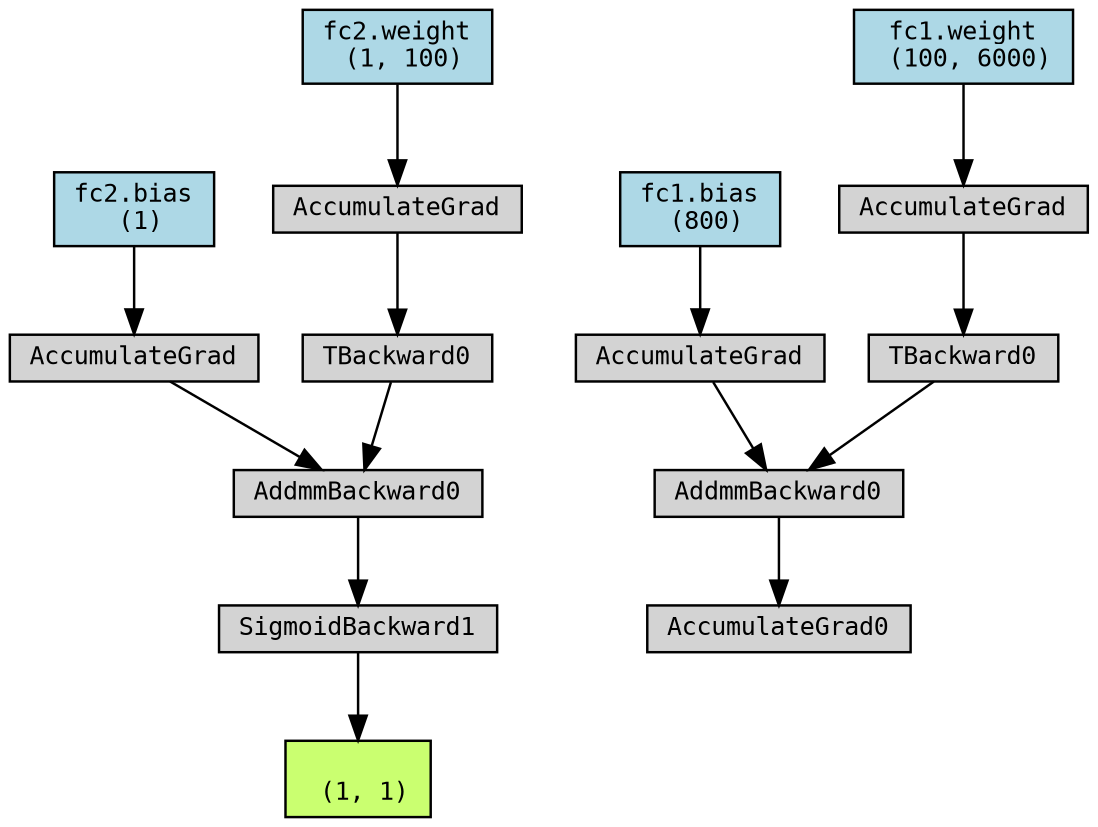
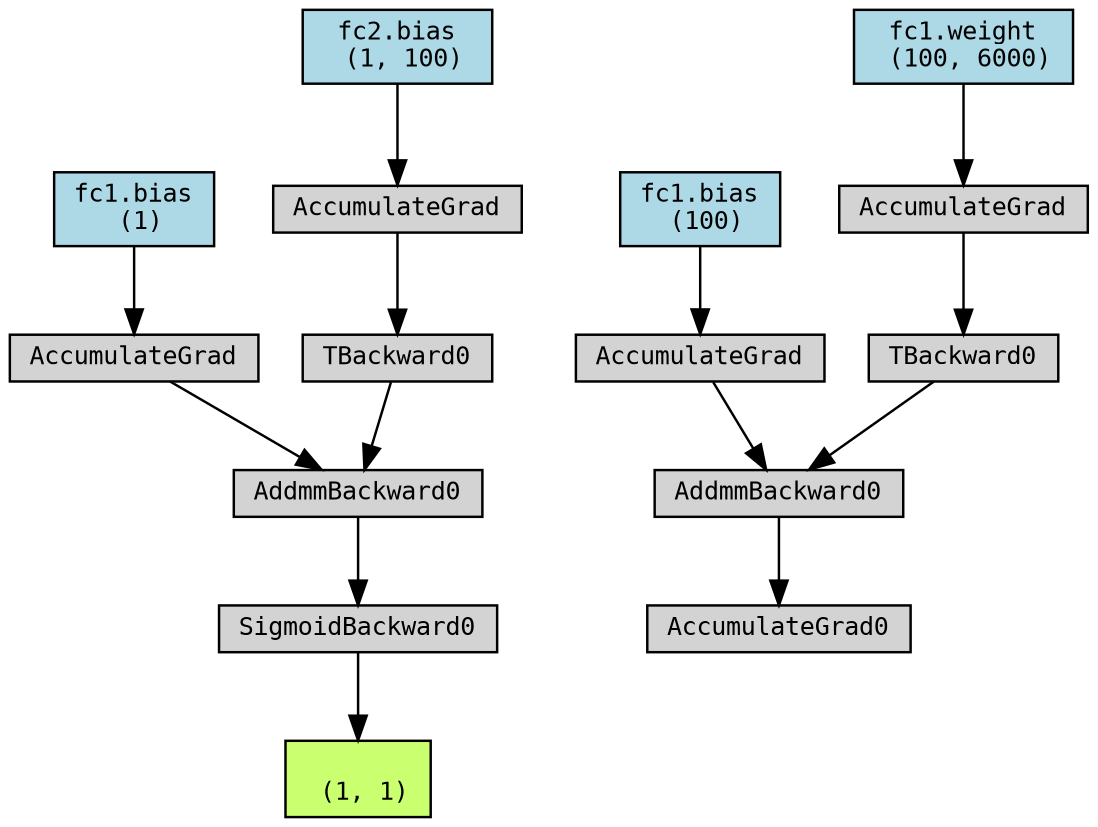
(397, 47) -> (397, 47)
(134, 209) -> (134, 209)
(700, 209) -> (700, 209)
(358, 629) -> (358, 629)
